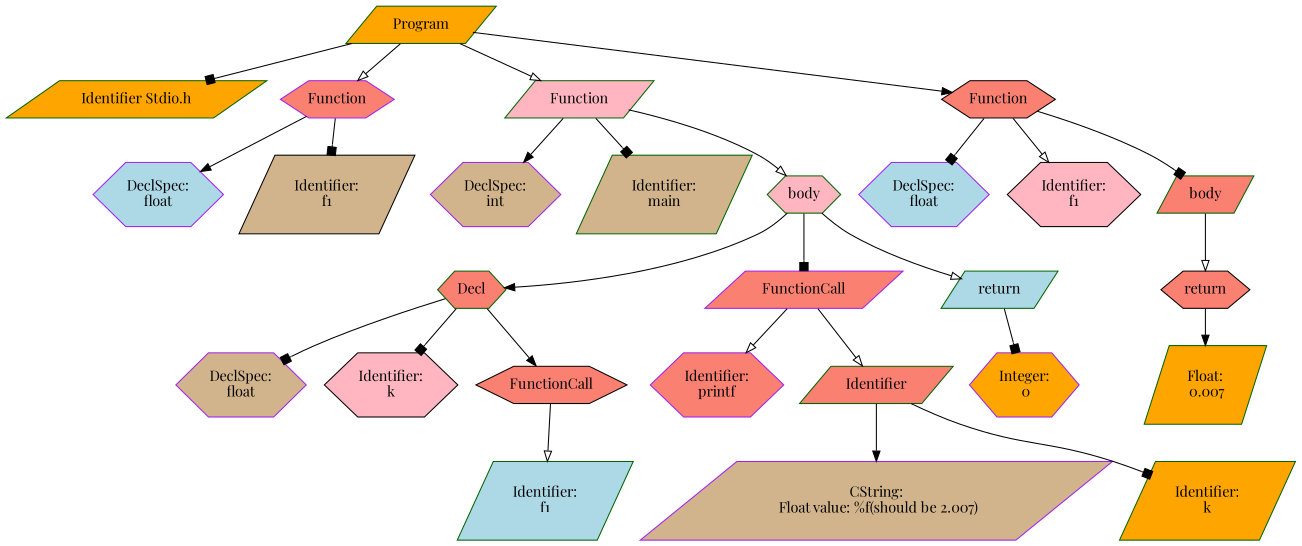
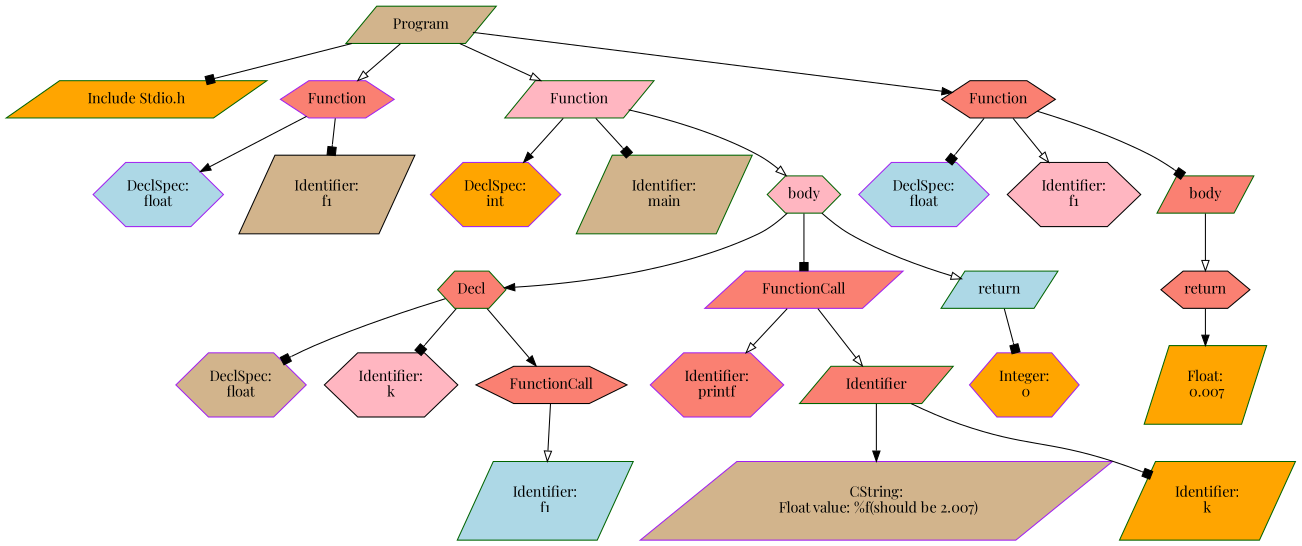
(421, 25) -> (421, 25)
(137, 99) -> (137, 99)
(496, 195) -> (496, 195)
